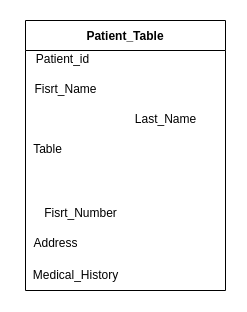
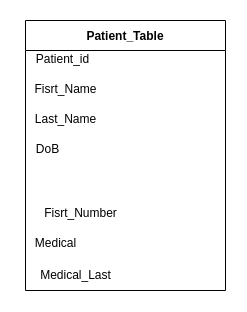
(166, 120) -> (66, 120)
(48, 150) -> (48, 150)
(56, 244) -> (56, 244)
(76, 276) -> (76, 276)
